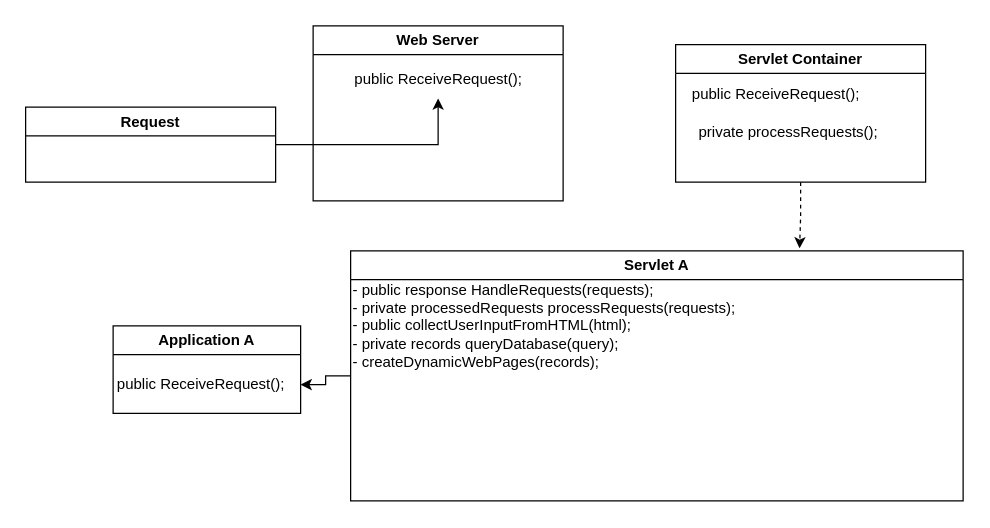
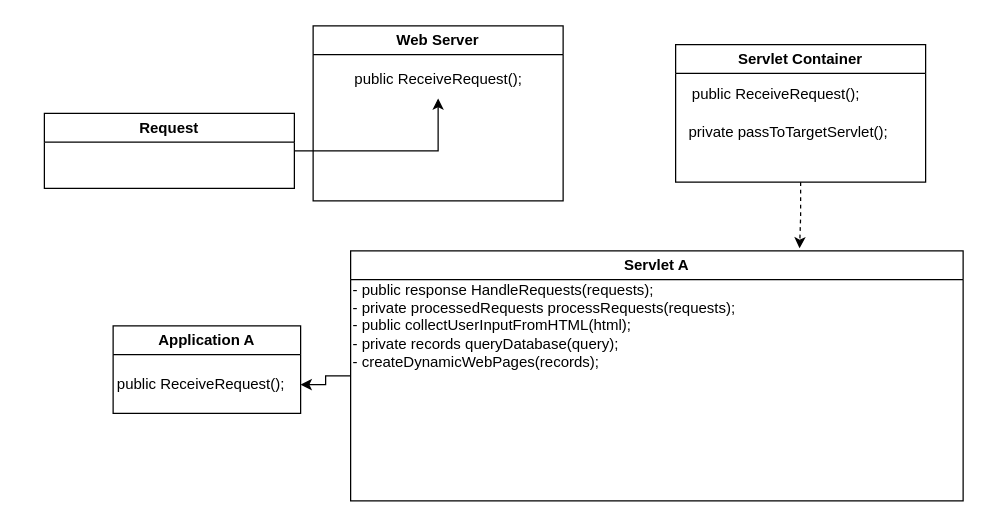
(789, 132) -> (789, 132)
(151, 144) -> (169, 151)
